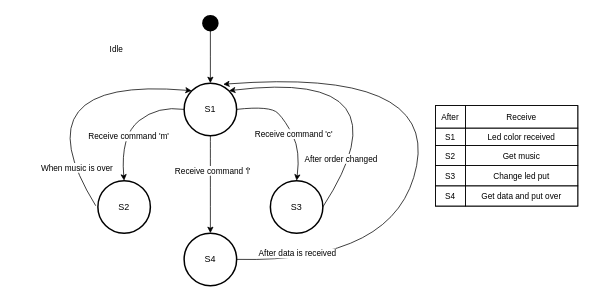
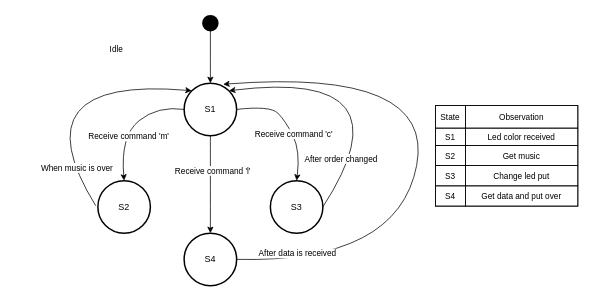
(450, 117) -> (450, 117)
(522, 117) -> (522, 117)
